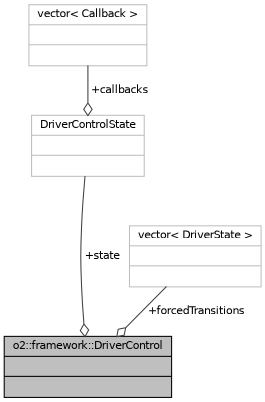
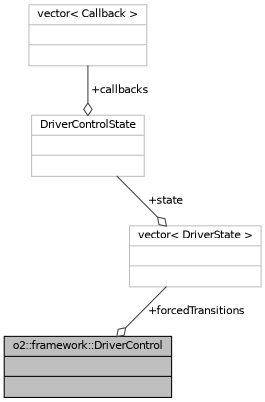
(81, 250) -> (137, 196)
